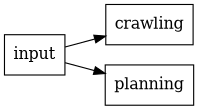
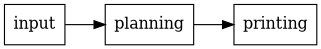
(149, 25) -> none
none -> (275, 25)
